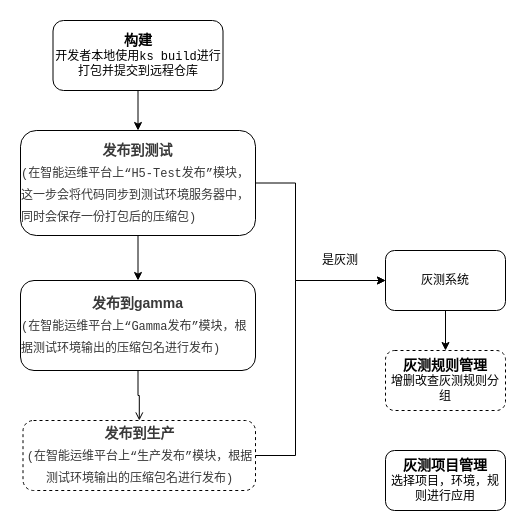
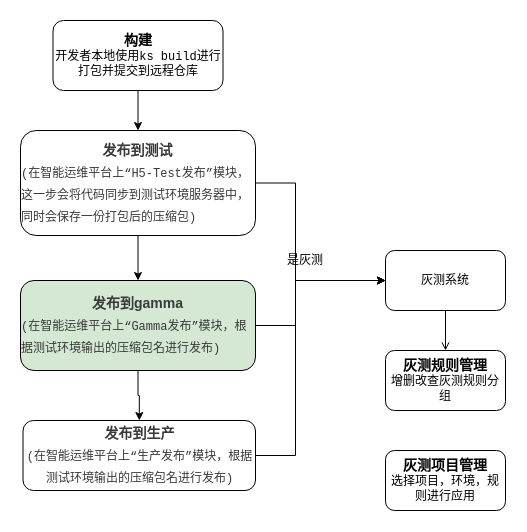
(341, 261) -> (306, 261)
(138, 326) -> (138, 326)
none -> (274, 326)
(446, 342) -> (446, 344)
(446, 381) -> (446, 381)
(139, 414) -> (139, 412)
(139, 456) -> (139, 456)
